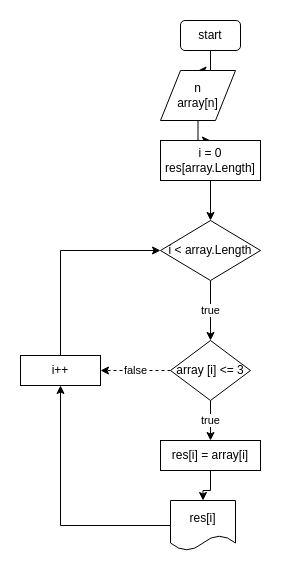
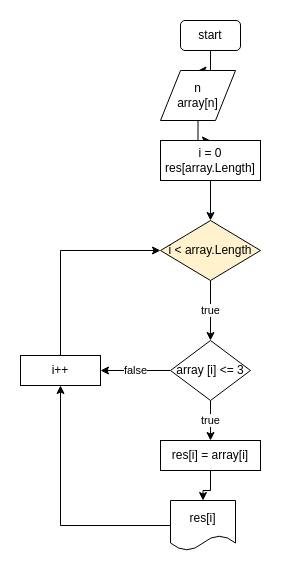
(211, 251) -> (211, 251)
(157, 371) -> (157, 371)
